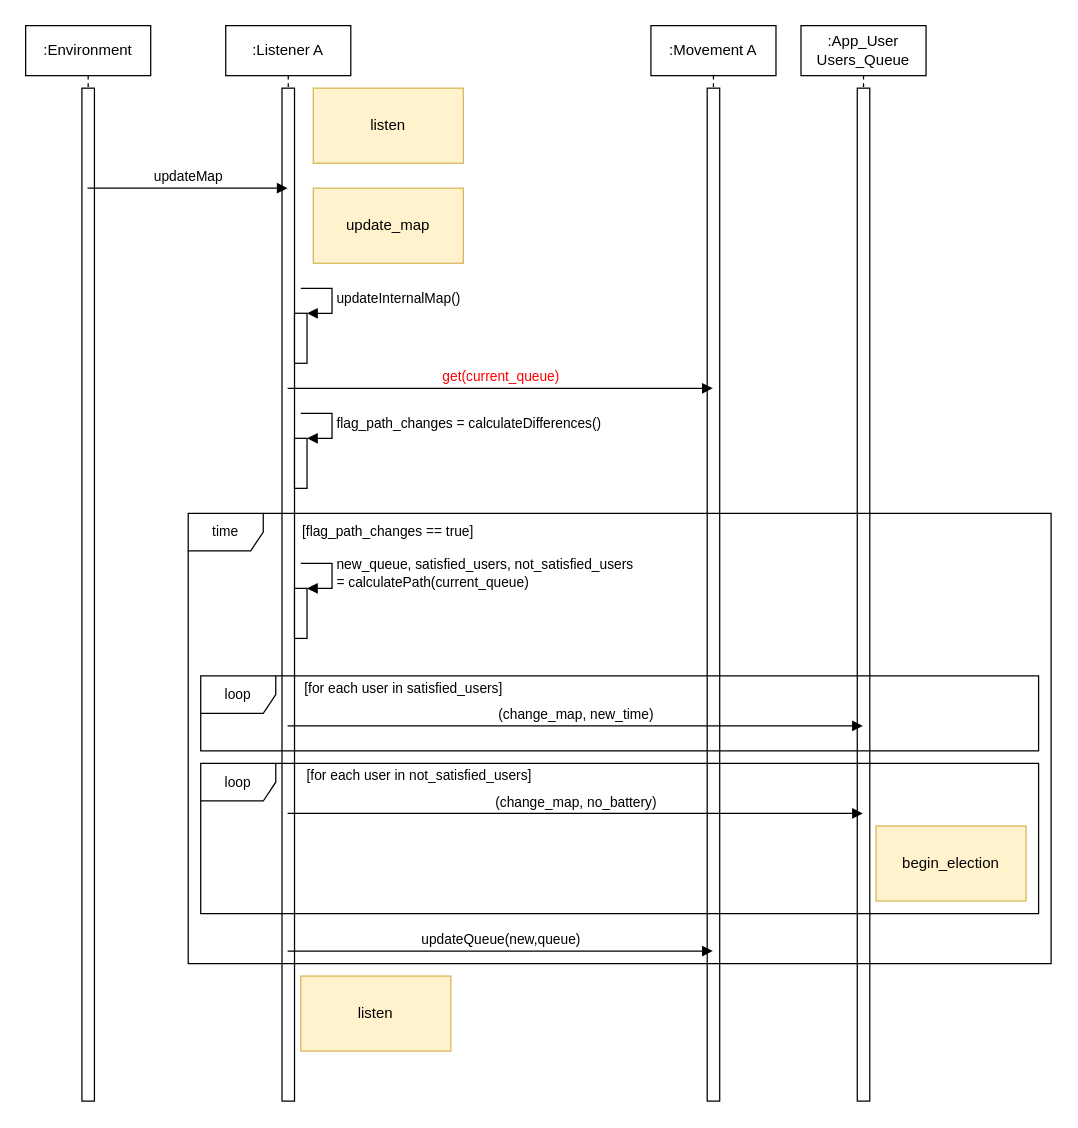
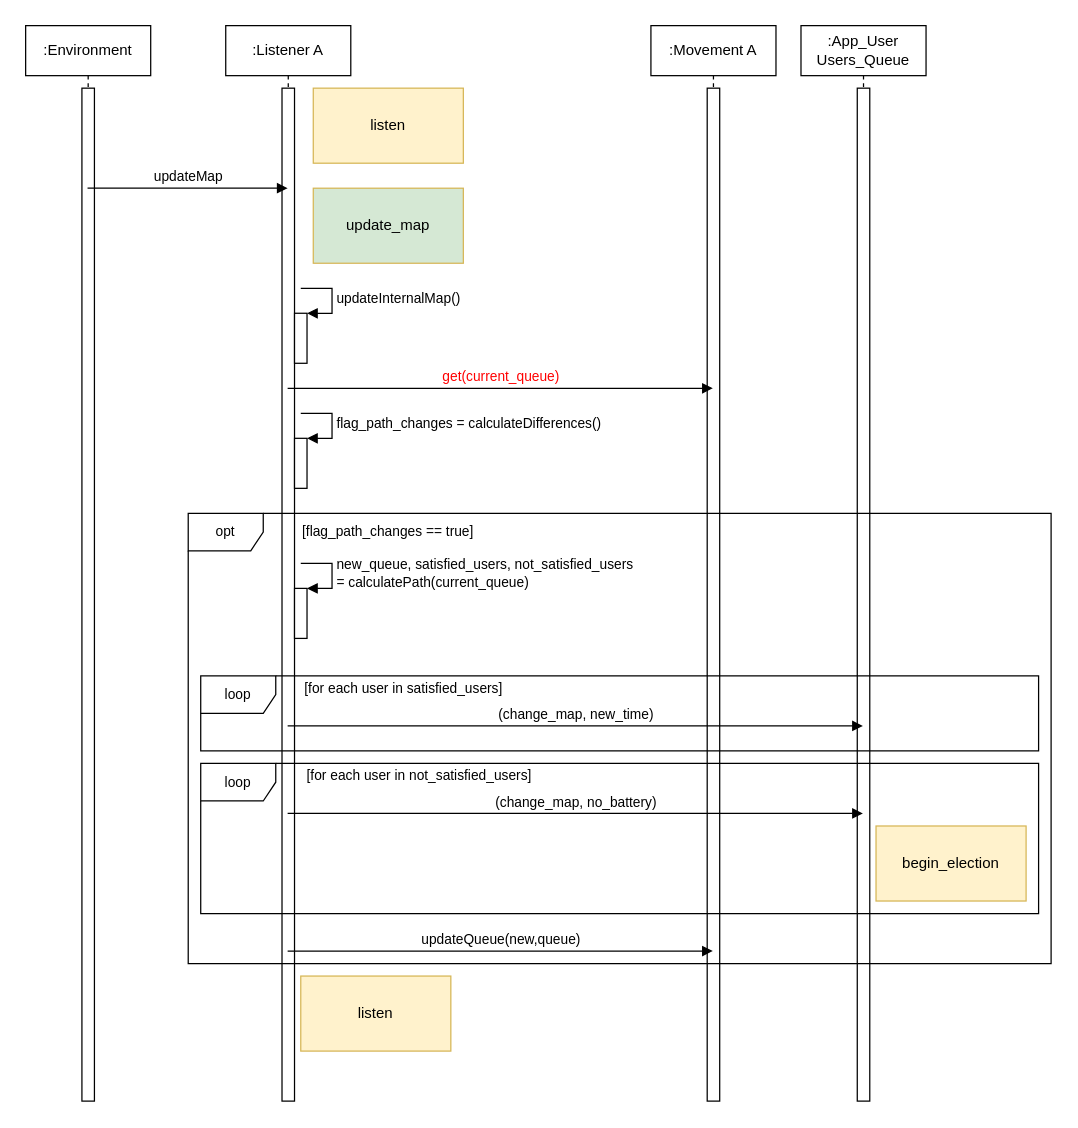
(388, 226) -> (388, 226)
(226, 532) -> (226, 532)
